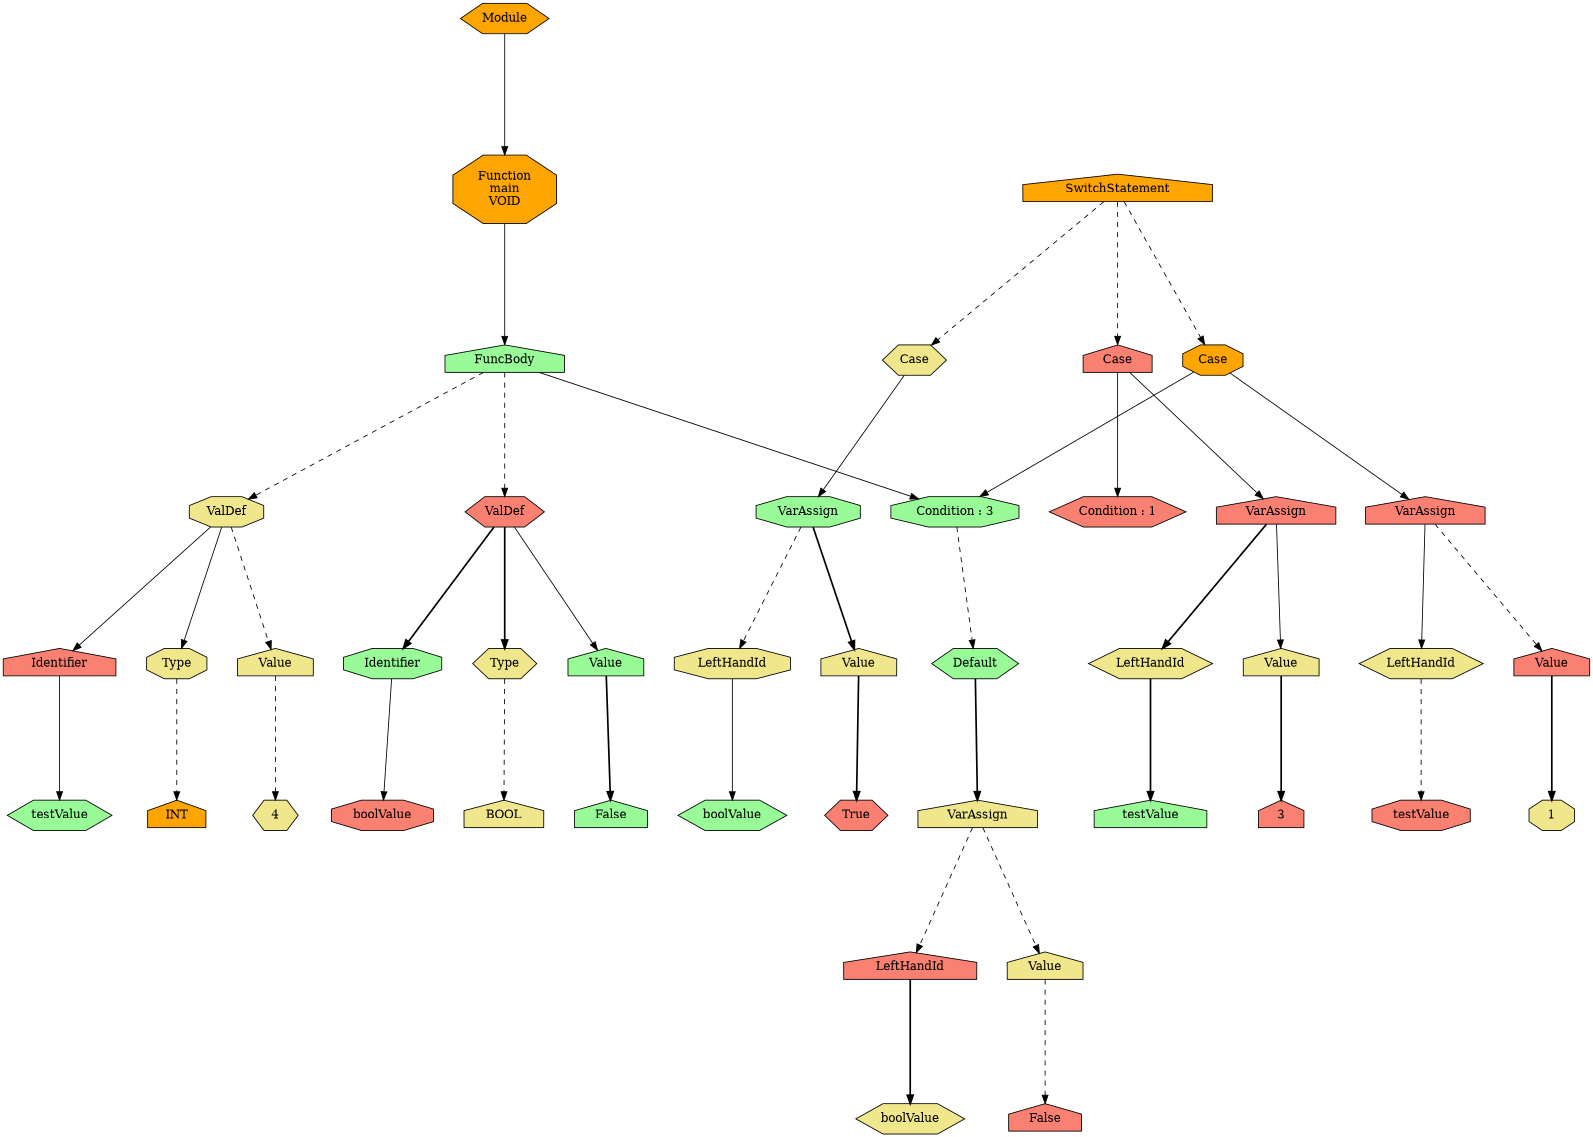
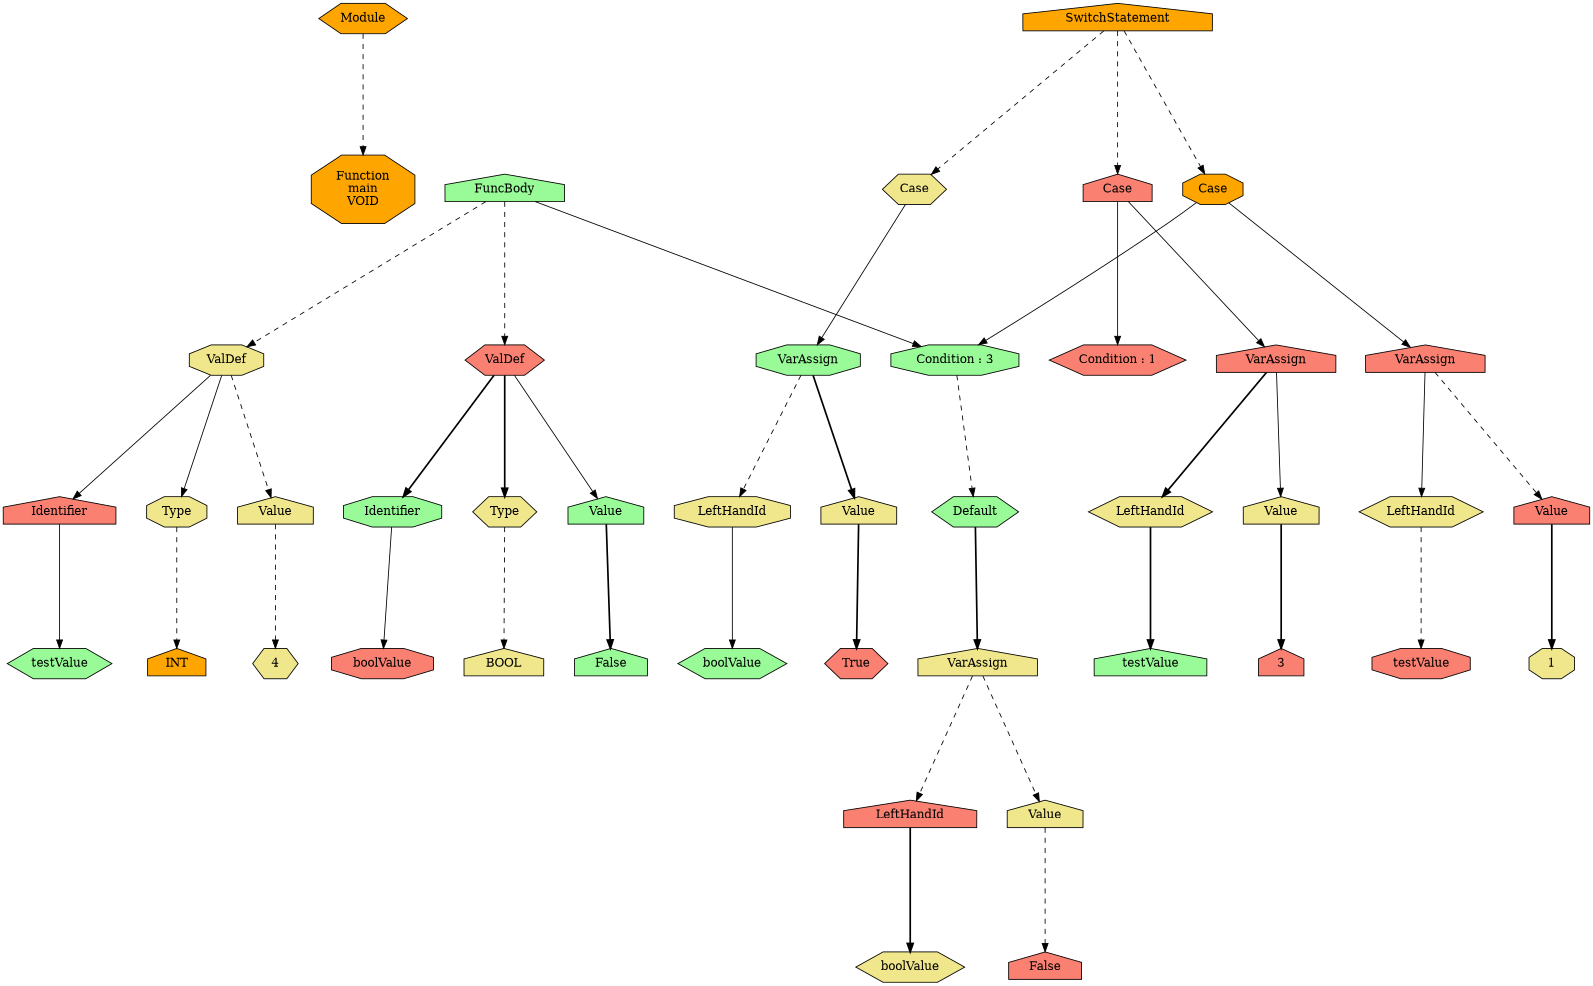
(505, 90) -> (363, 90)
(505, 280) -> none
